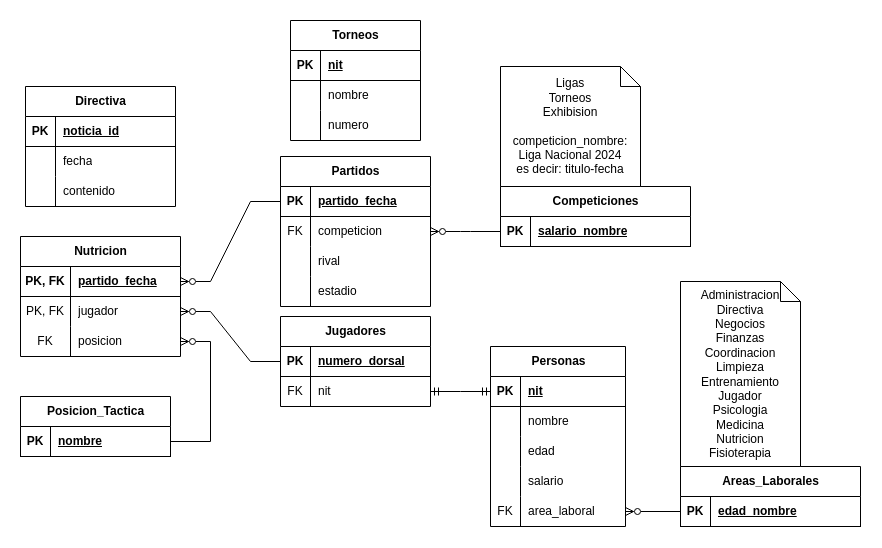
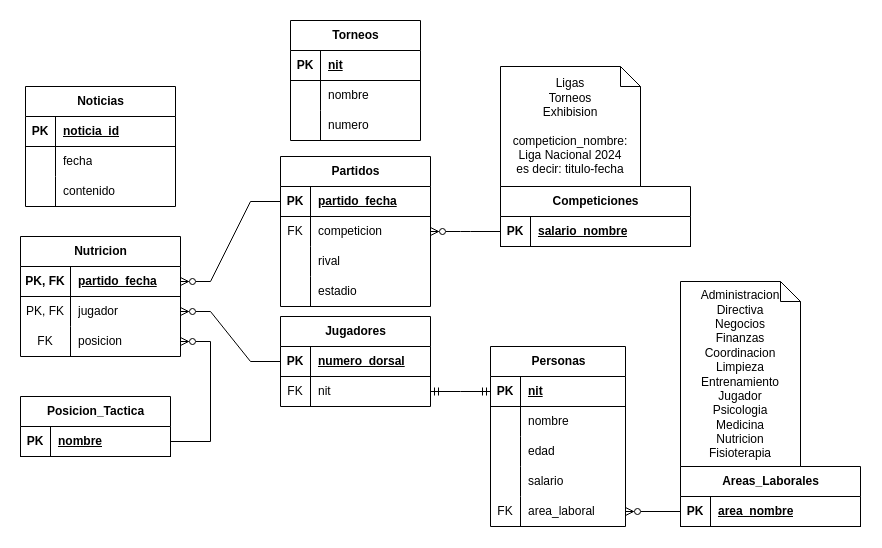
(101, 102) -> (101, 102)
(755, 512) -> (755, 512)
